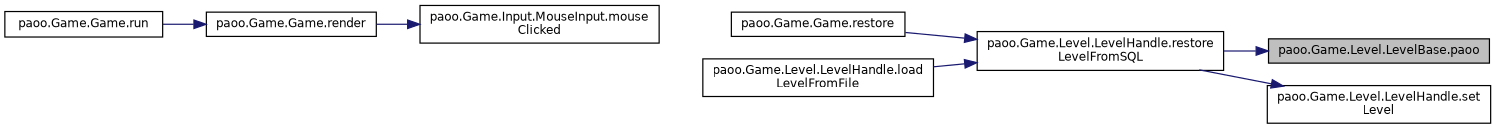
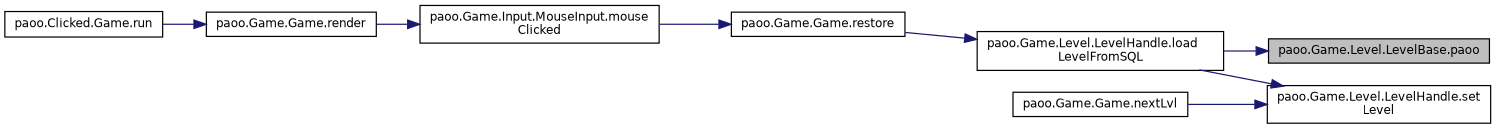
(84, 24) -> (84, 24)
none -> (689, 24)
(1100, 51) -> (1100, 51)
(818, 78) -> none
none -> (1100, 104)
